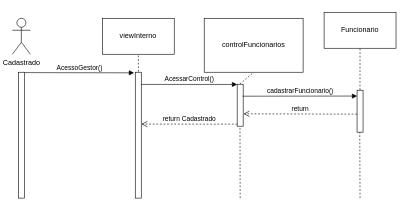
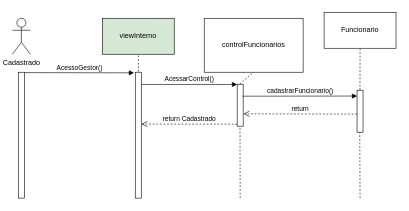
(138, 36) -> (138, 36)
